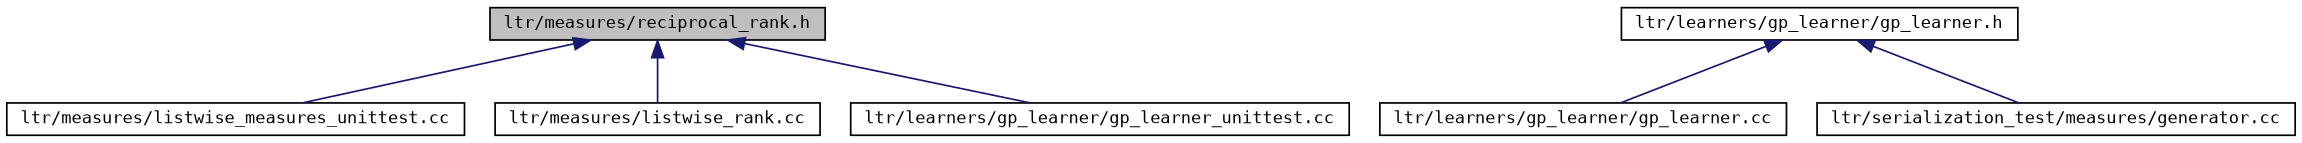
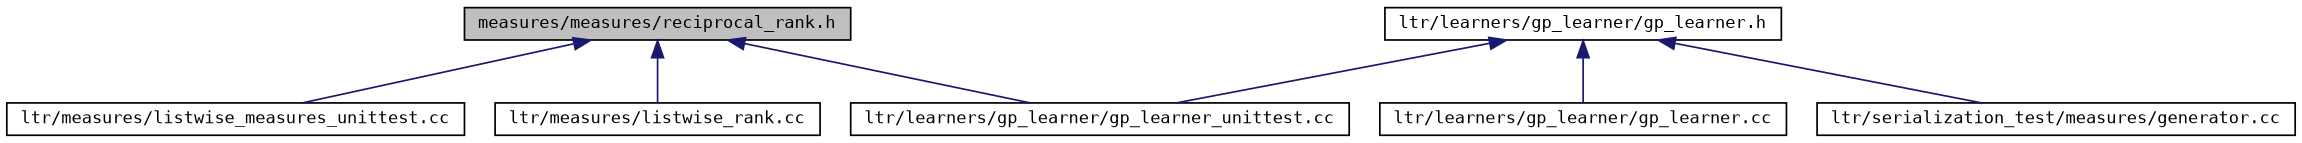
(658, 24) -> (658, 24)
none -> (1333, 73)
